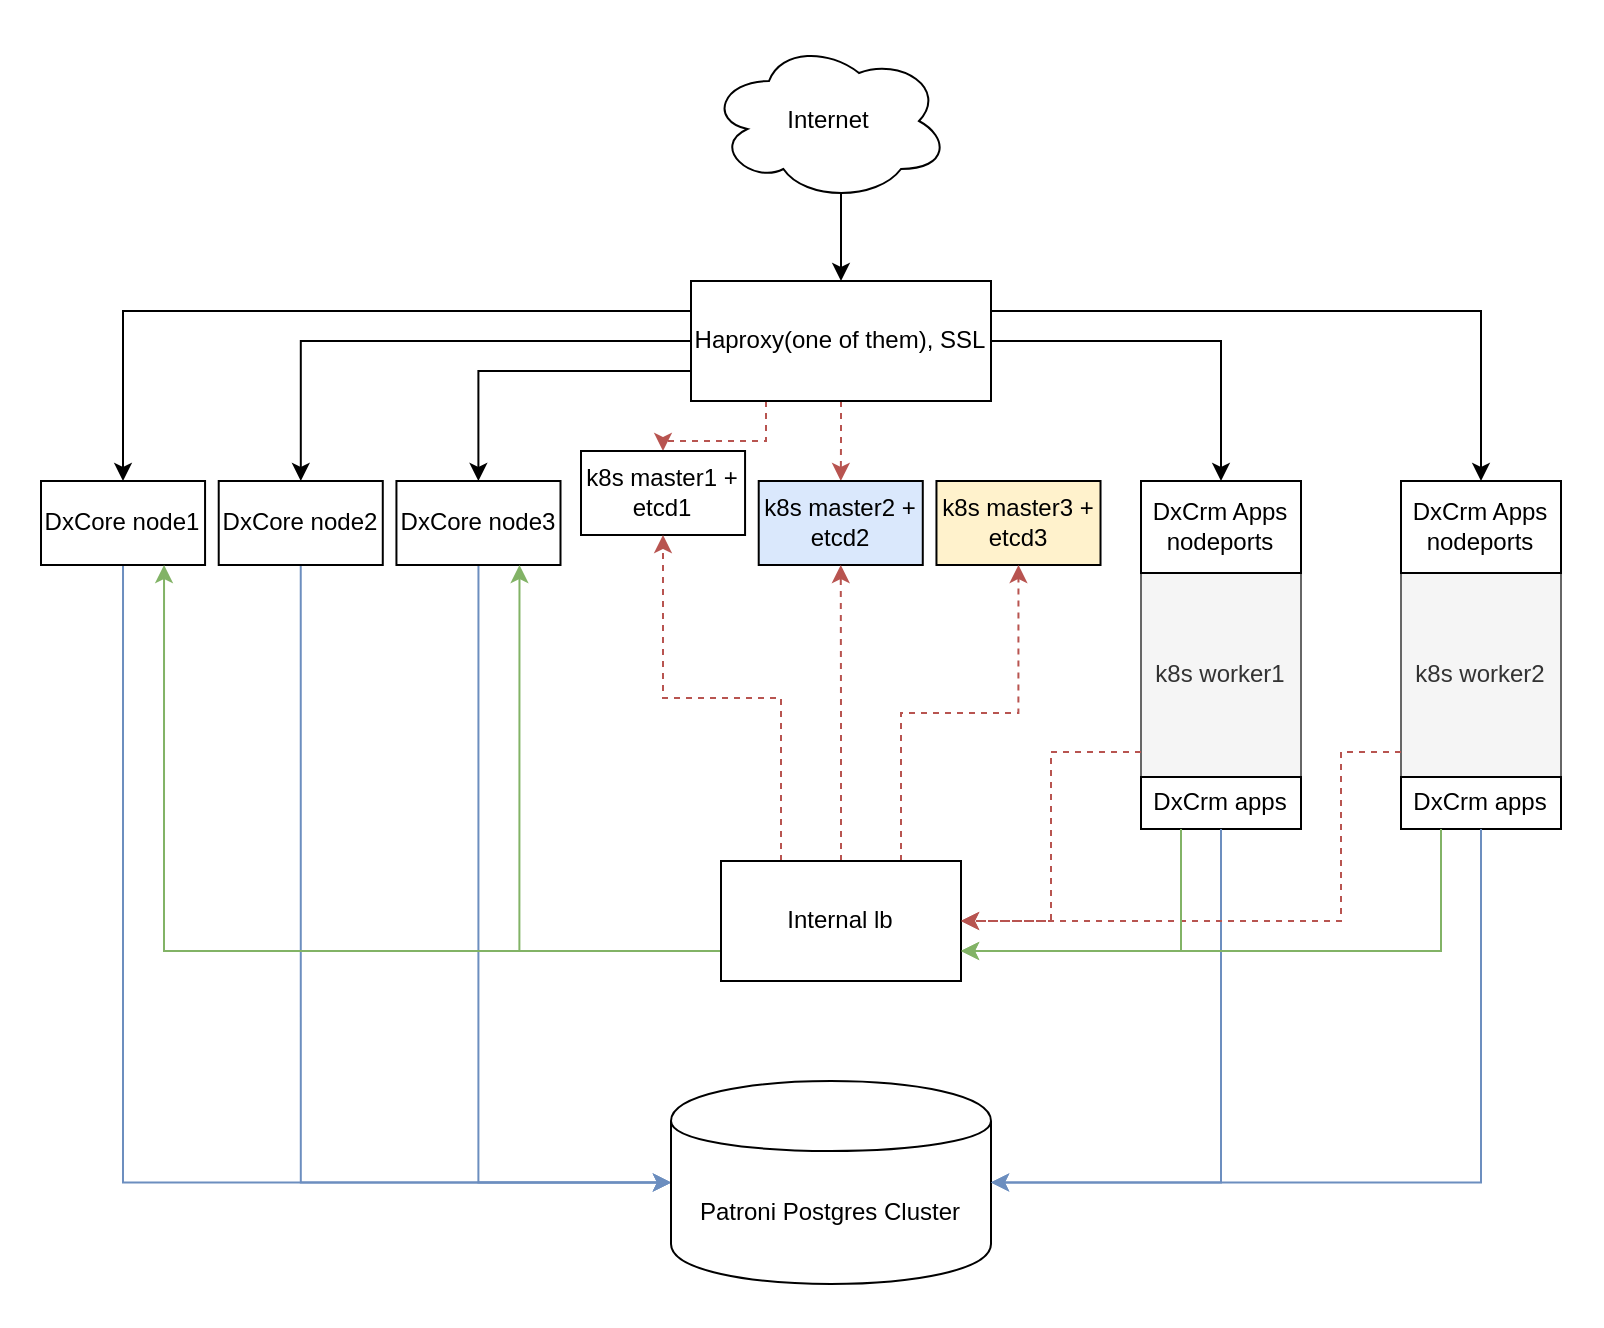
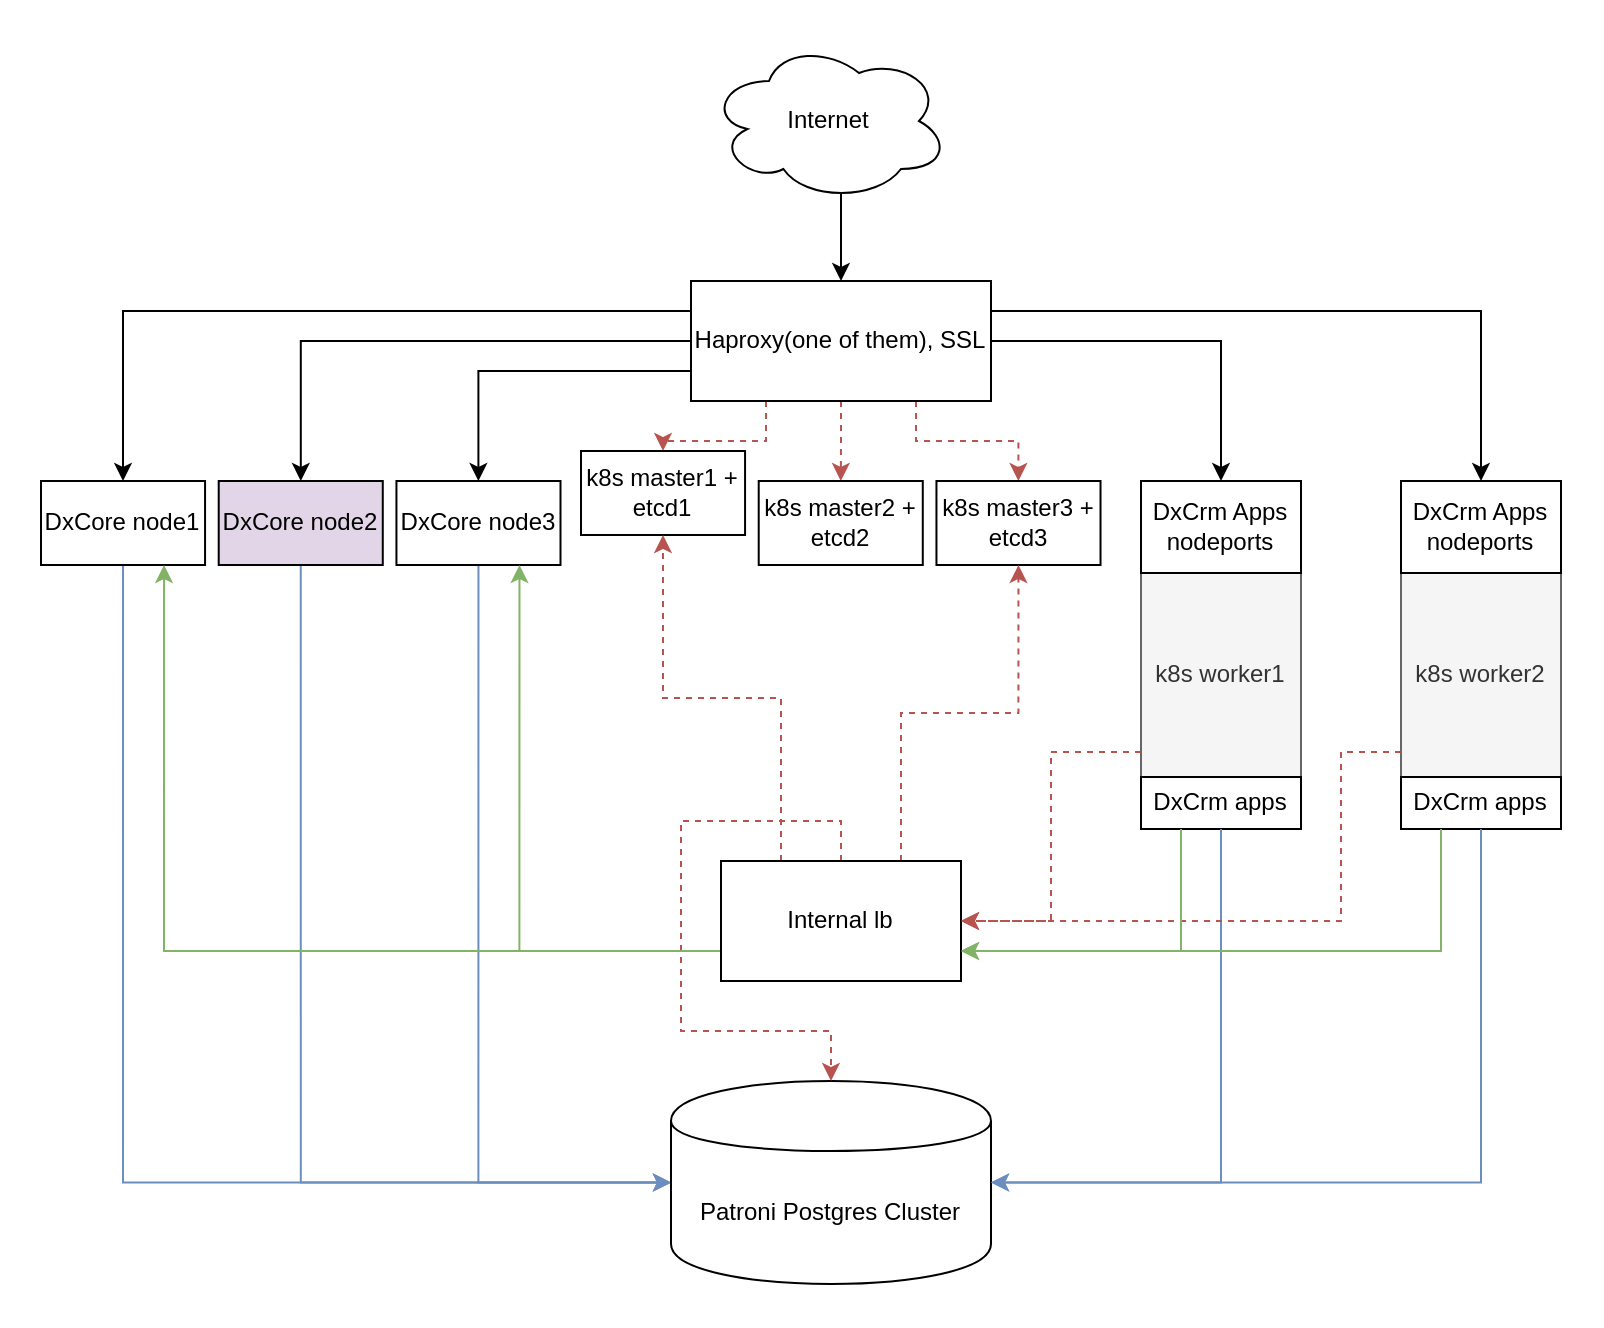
none -> (960, 441)
(301, 523) -> (301, 523)
(841, 523) -> (841, 523)
(1018, 523) -> (1018, 523)
(841, 701) -> (699, 821)
